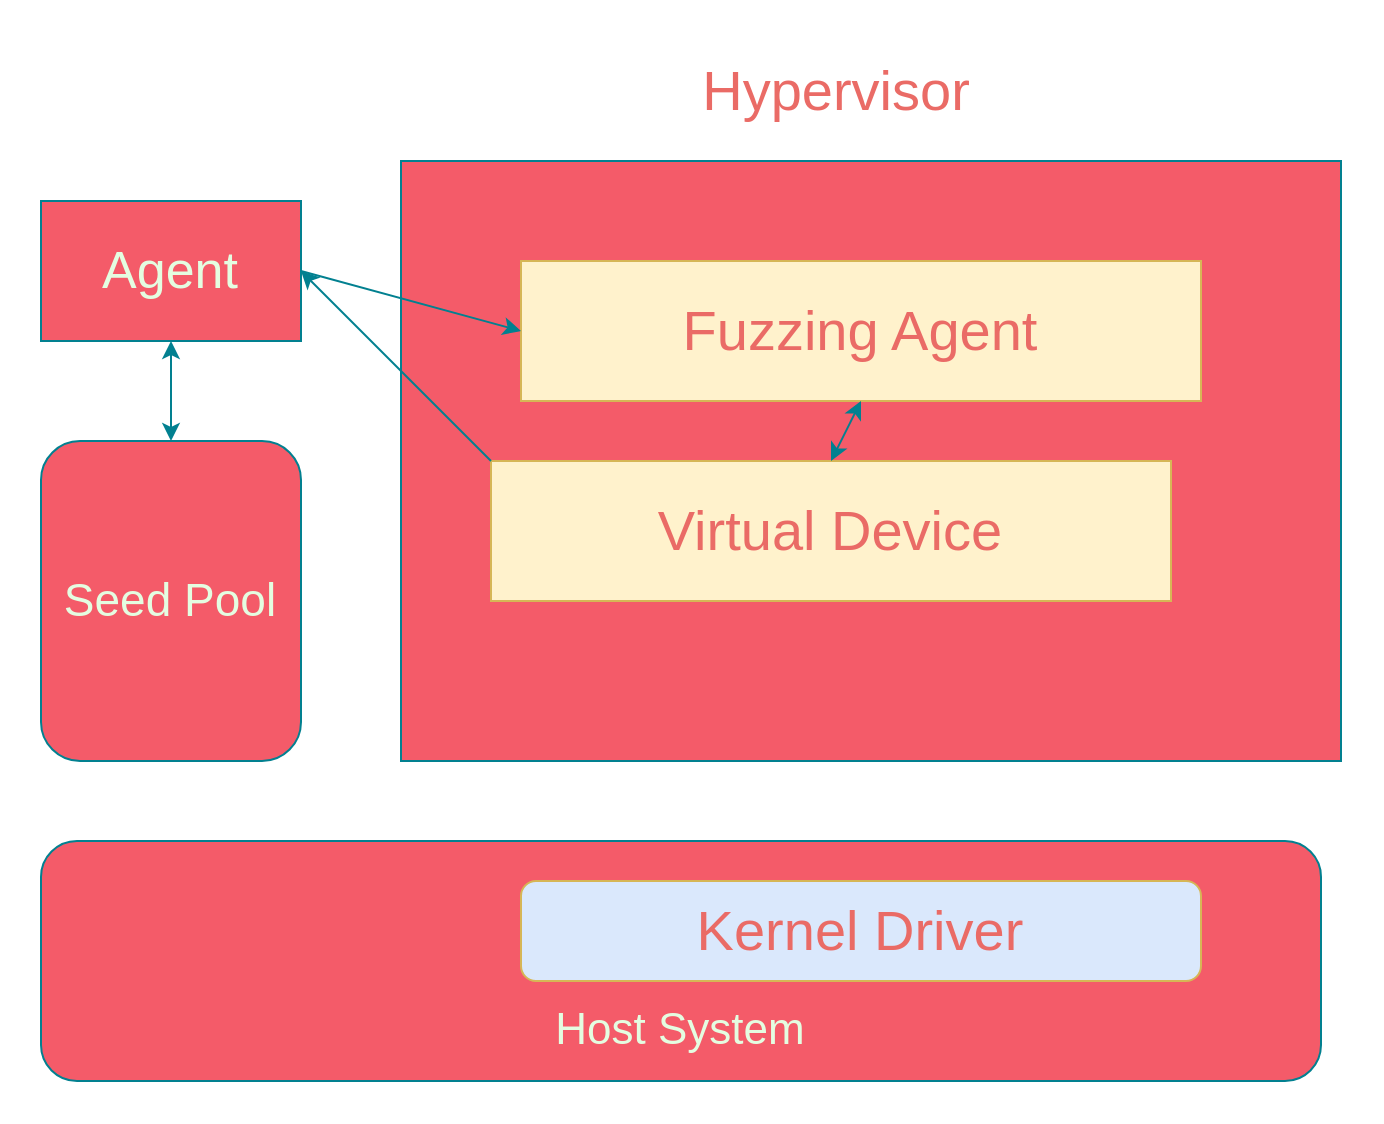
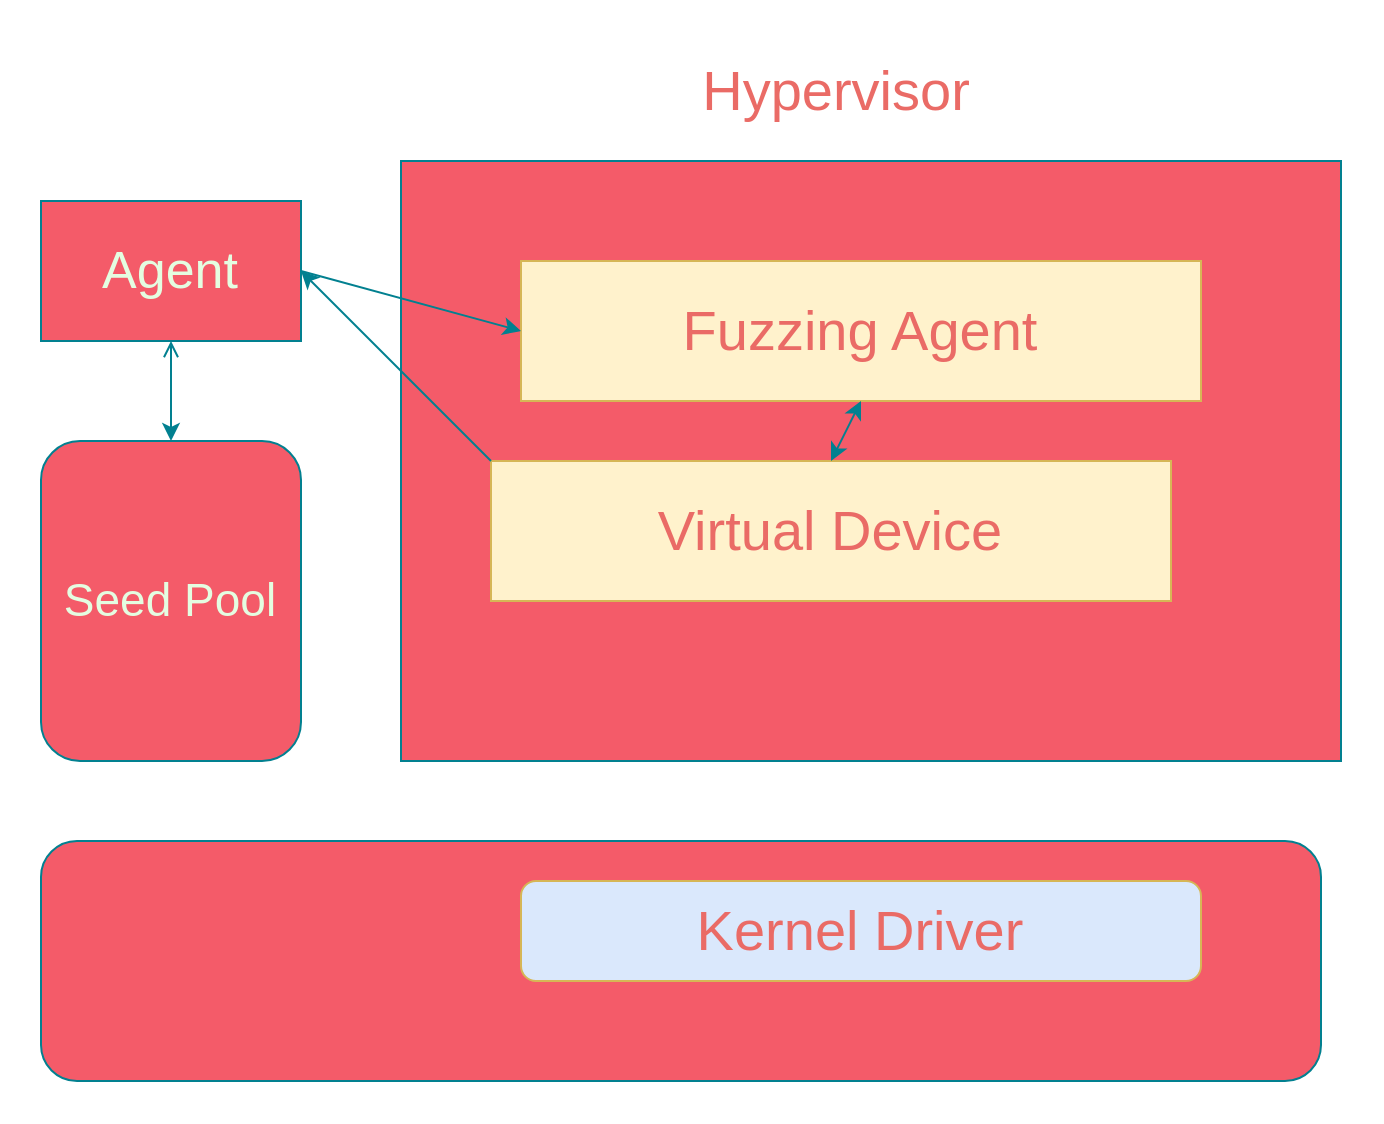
(171, 356) -> (171, 353)
(681, 1031) -> none
